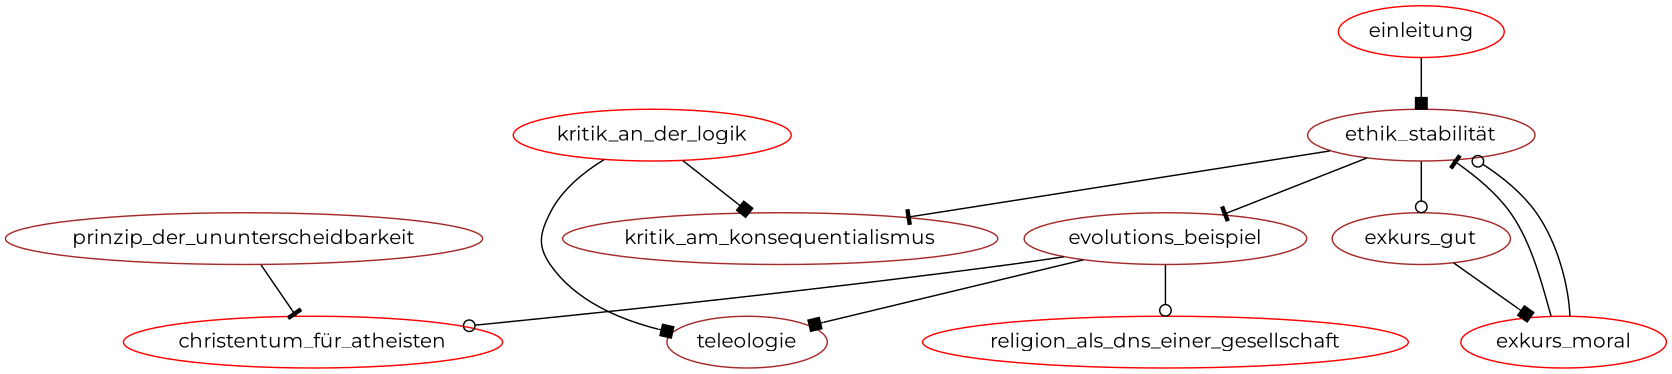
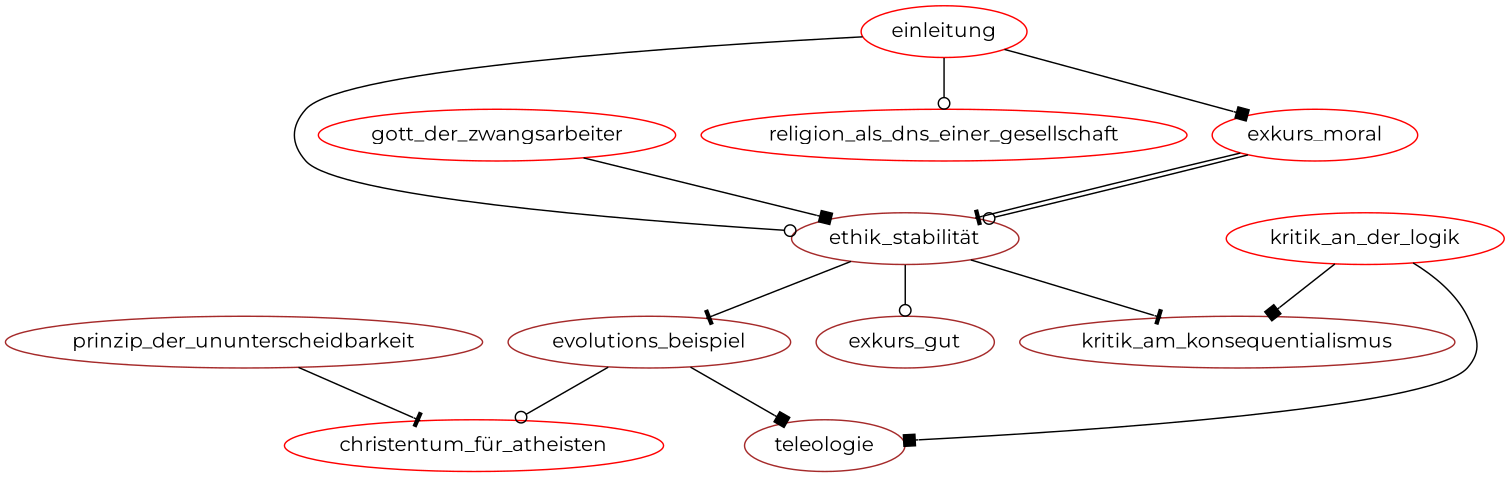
(1421, 76) -> (315, 104)
none -> (497, 135)
(1165, 285) -> (944, 78)
(1486, 286) -> (1119, 81)
